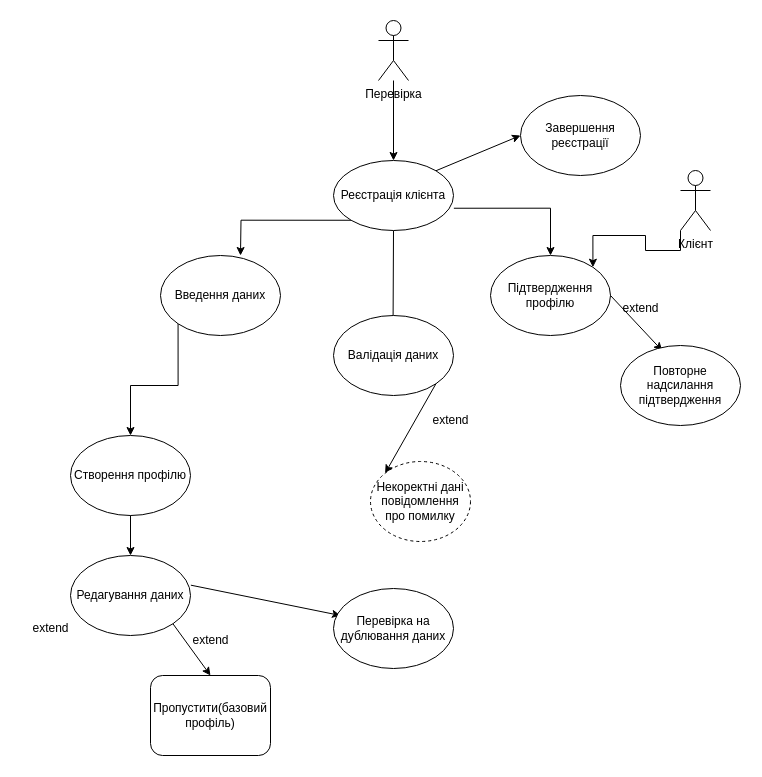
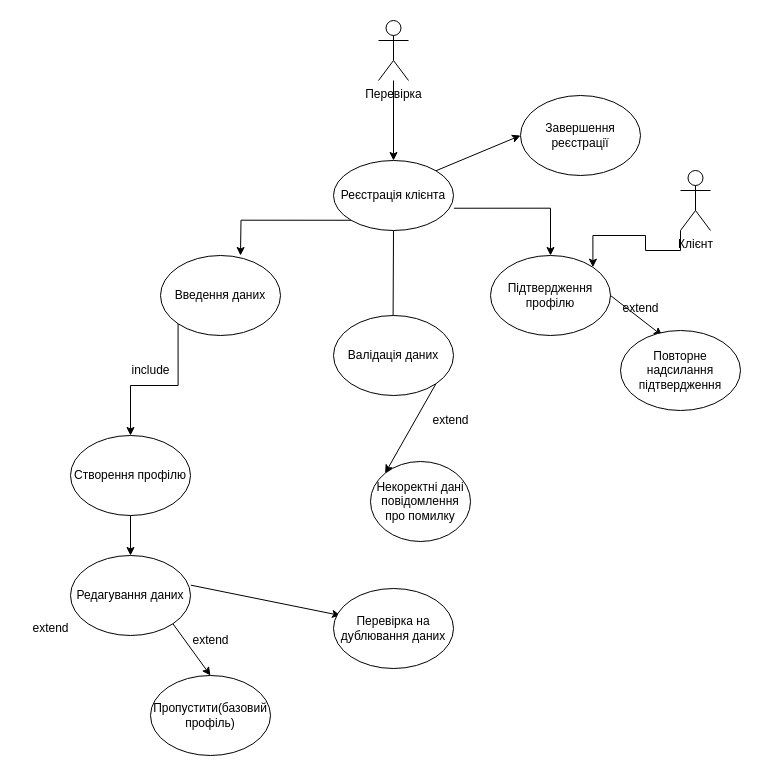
none -> (151, 371)
(681, 386) -> (681, 371)
(421, 502) -> (421, 502)
(211, 716) -> (211, 716)
